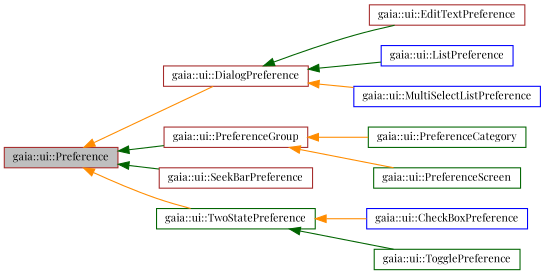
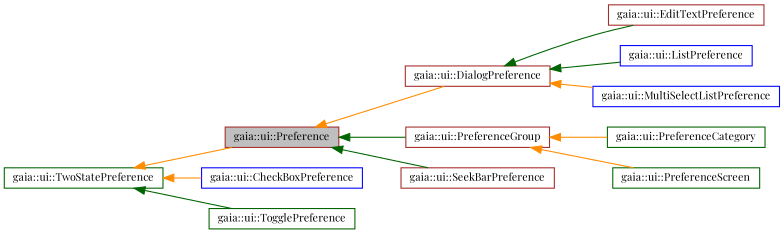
(141, 193) -> (188, 156)
